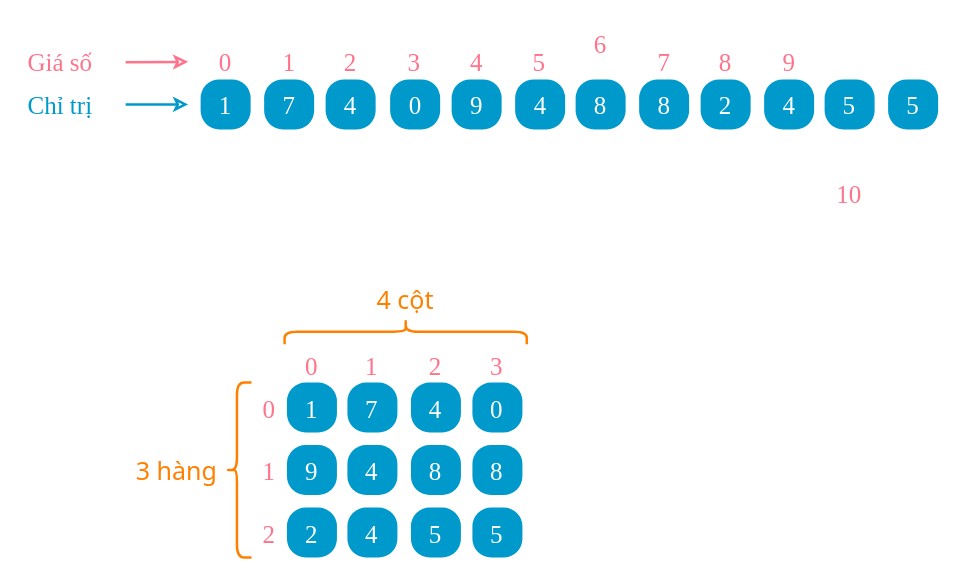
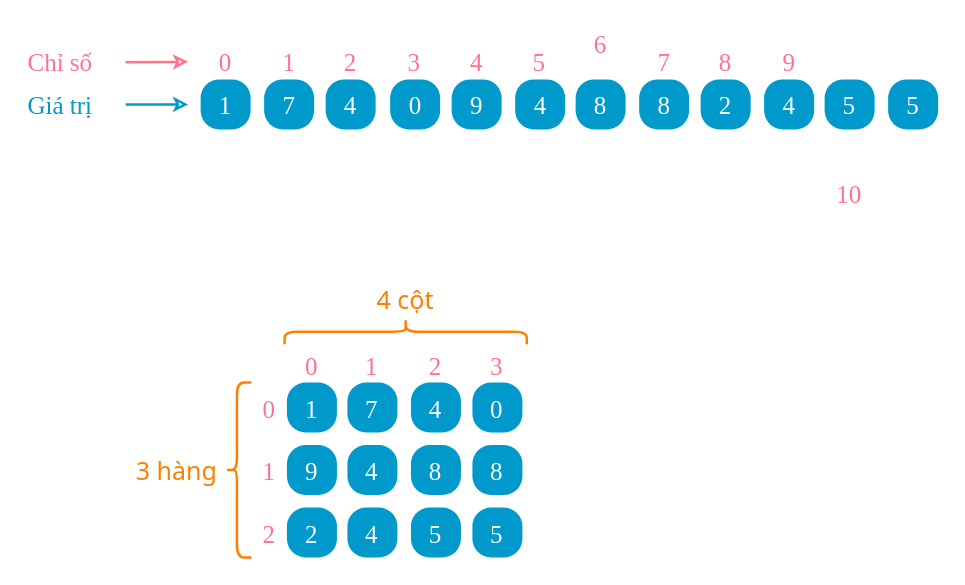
(64, 62) -> (67, 62)
(74, 104) -> (71, 104)
